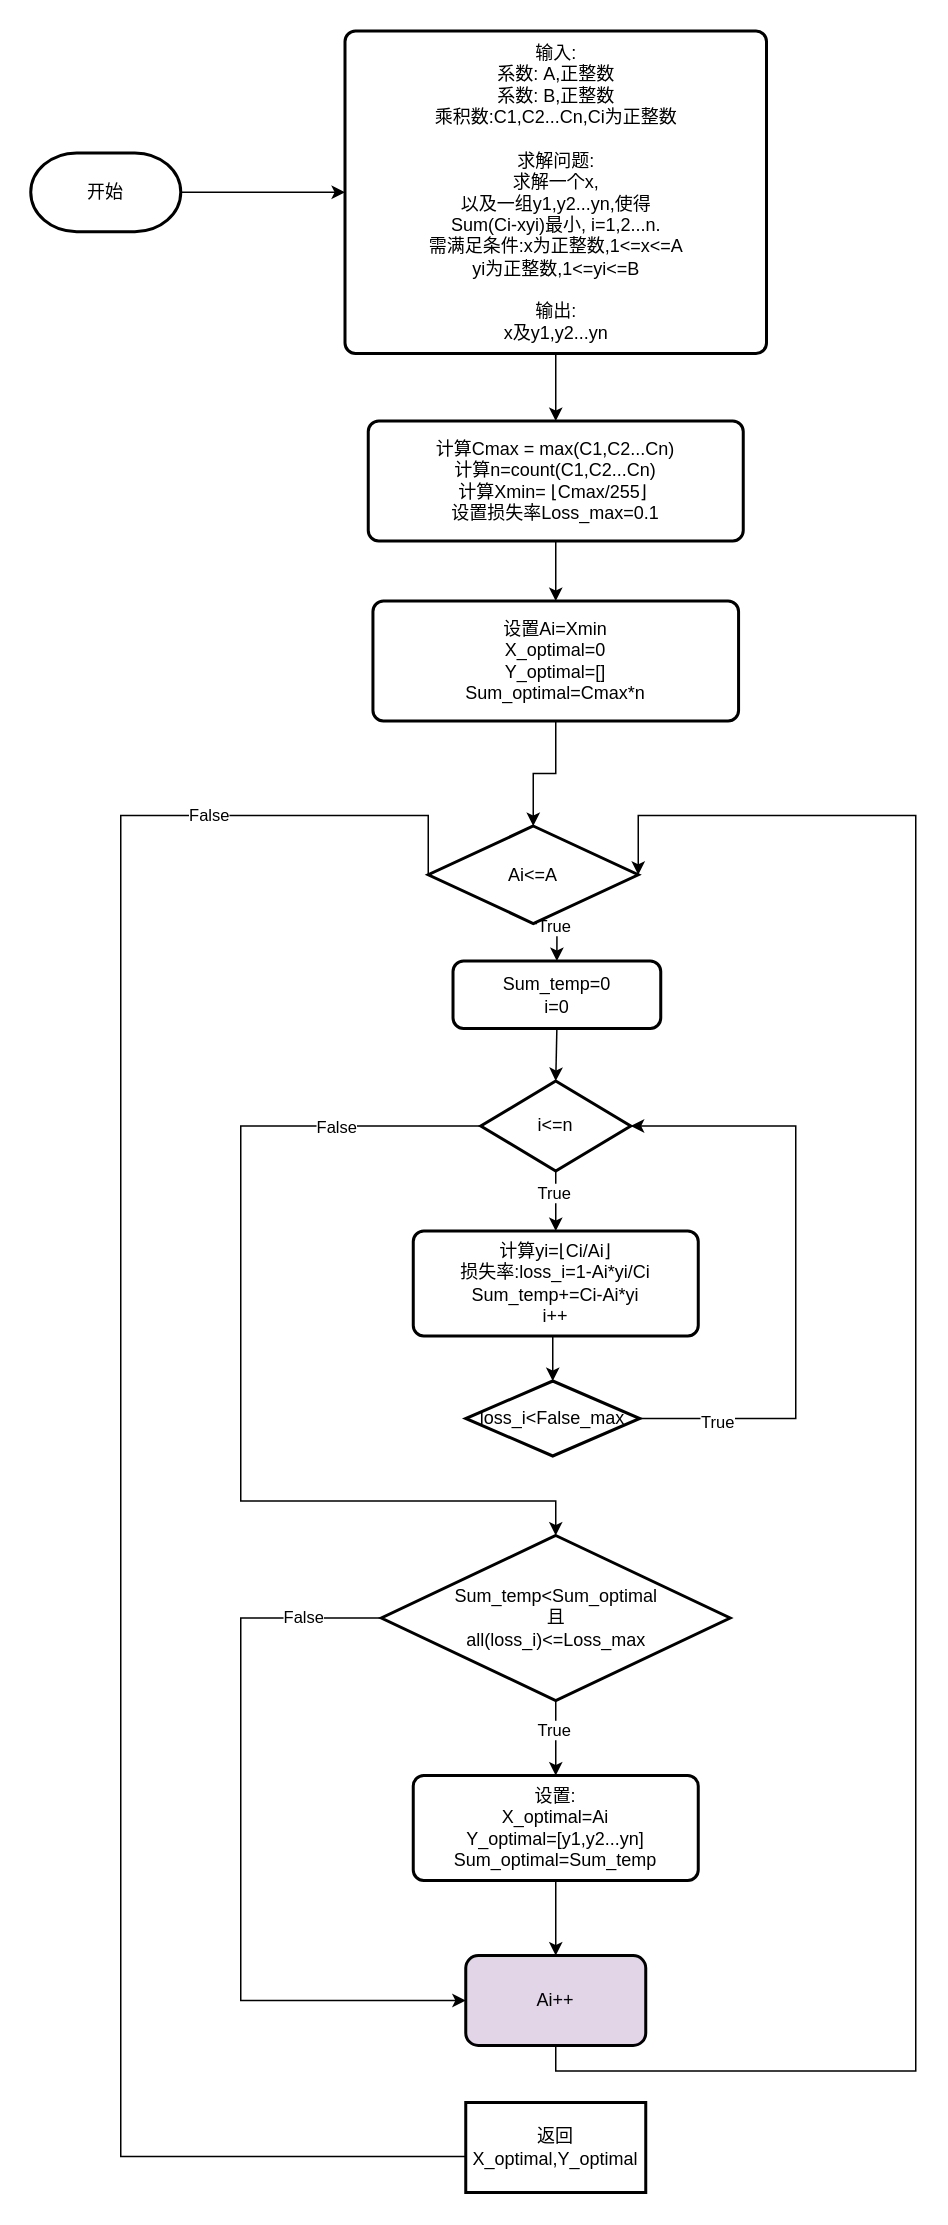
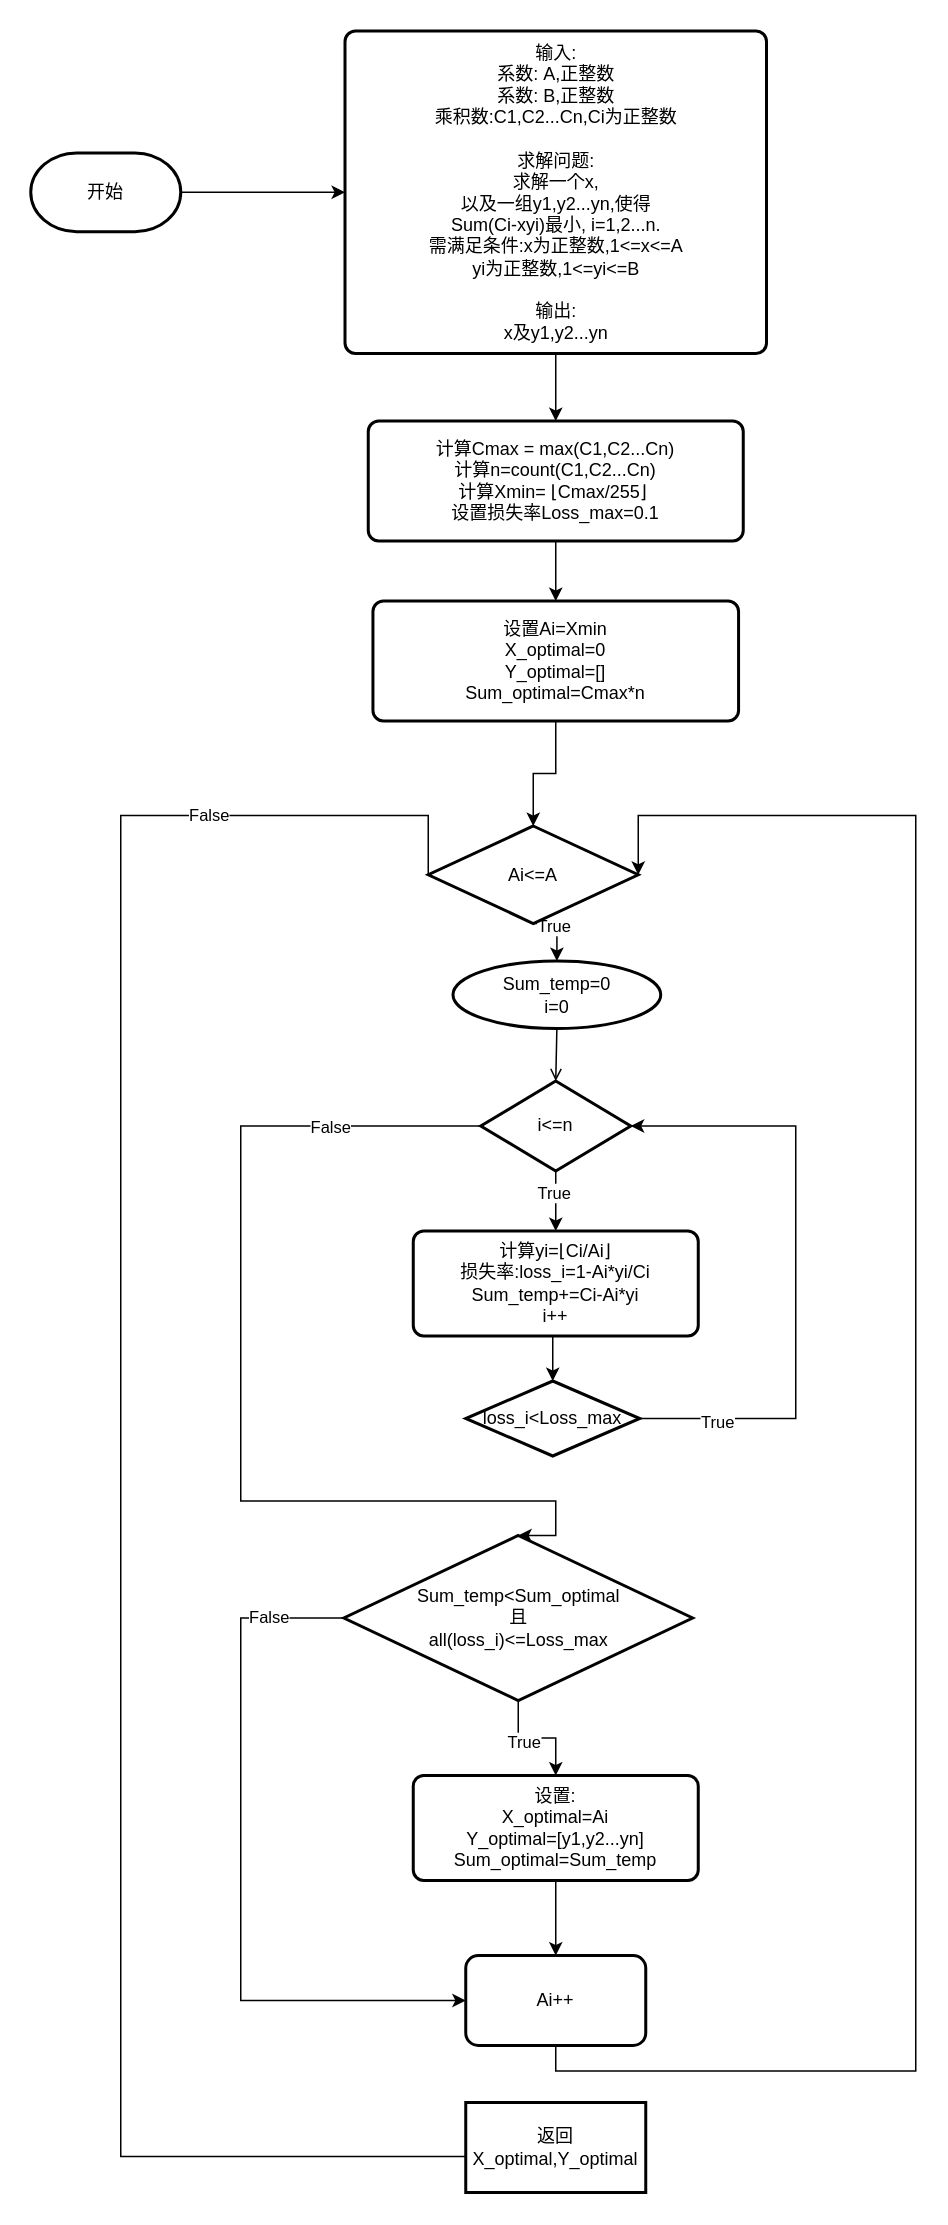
(557, 995) -> (557, 995)
(556, 1069) -> (556, 1071)
(553, 1418) -> (553, 1418)
(556, 1618) -> (518, 1618)
(556, 2000) -> (556, 2000)
